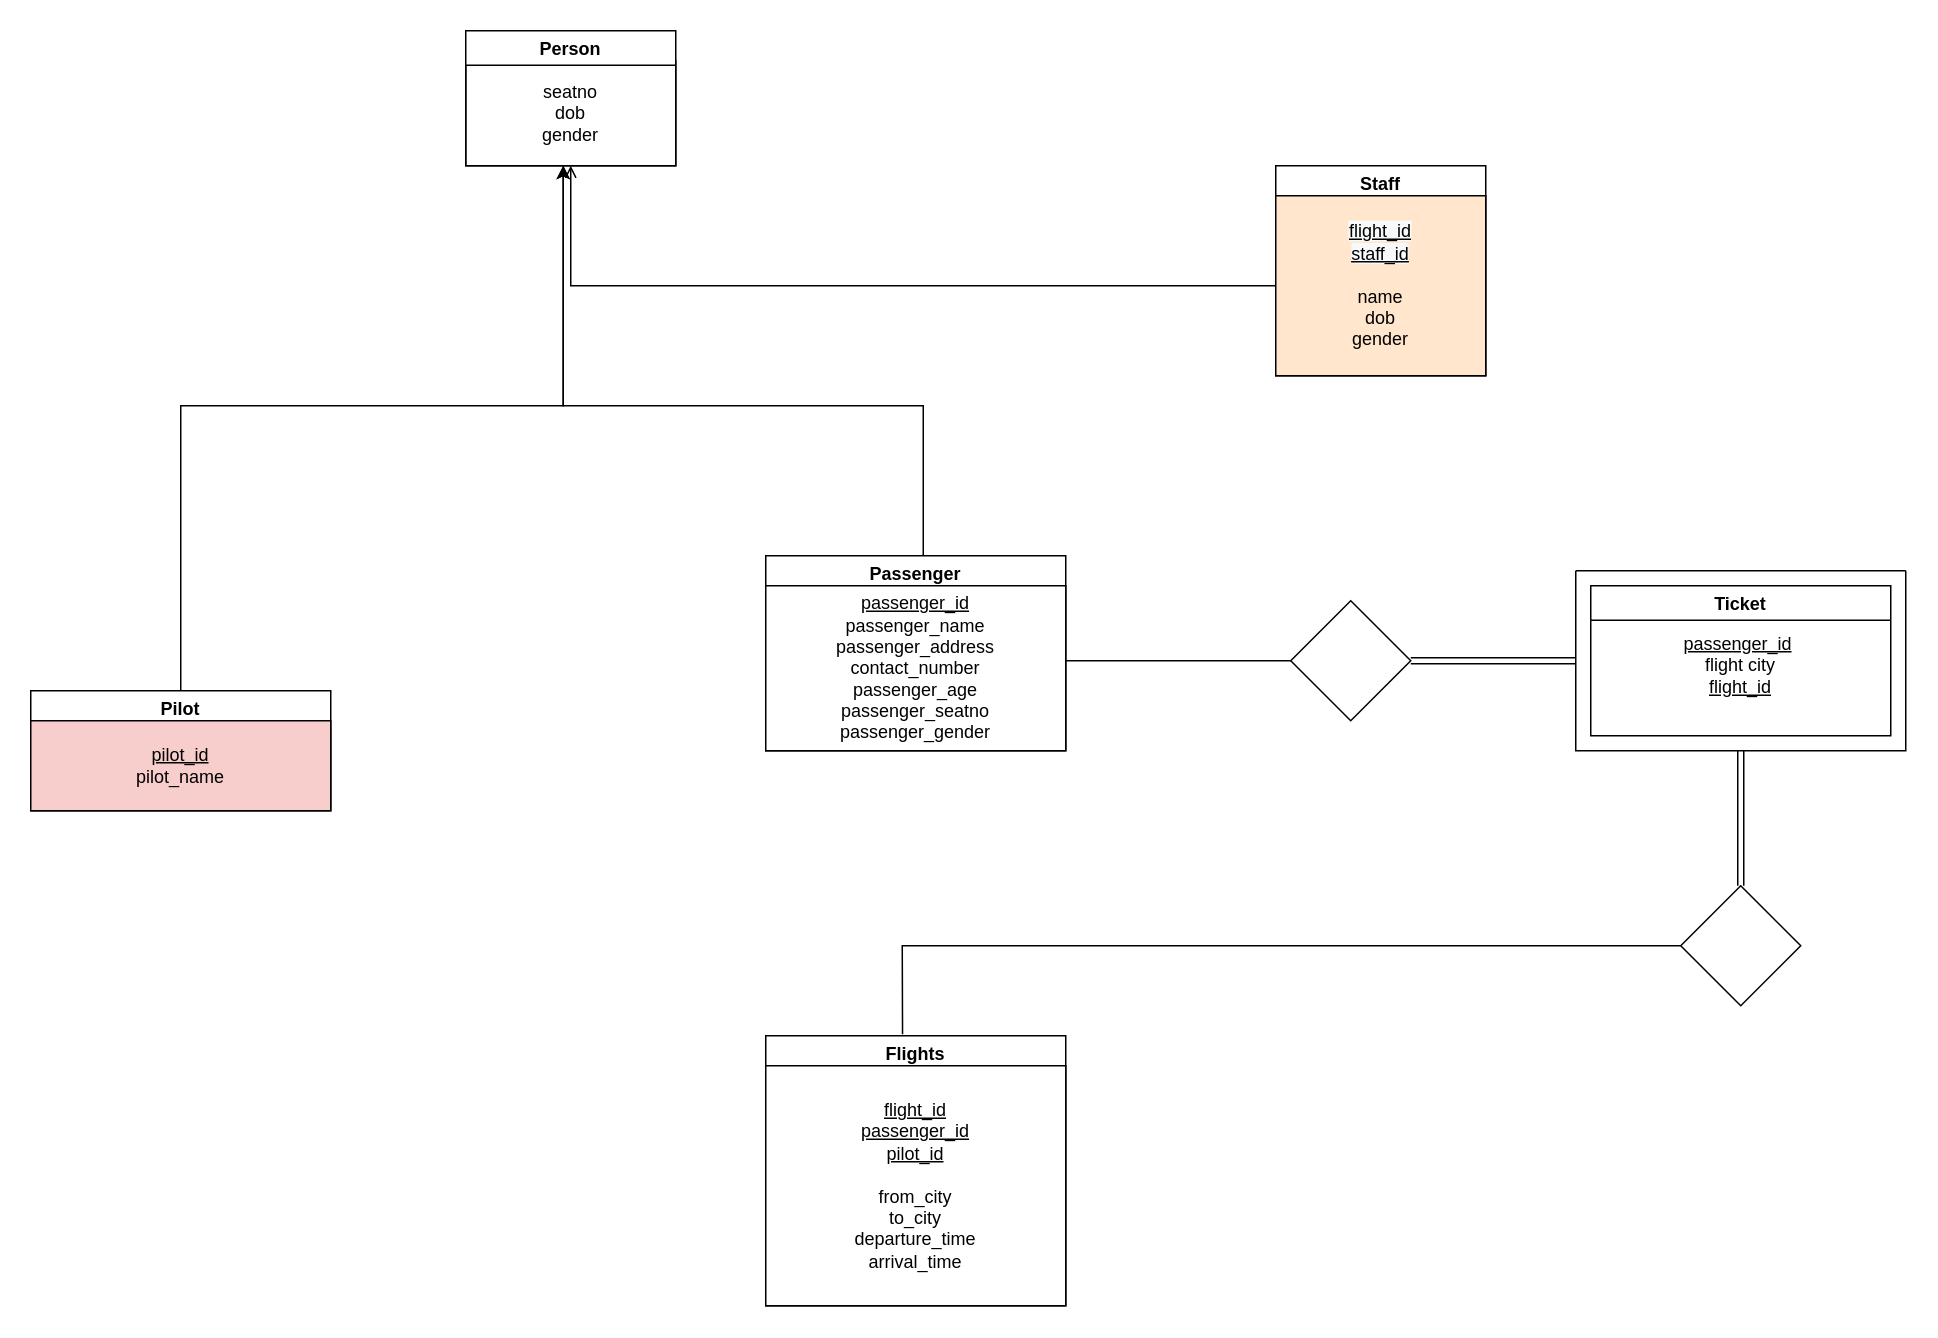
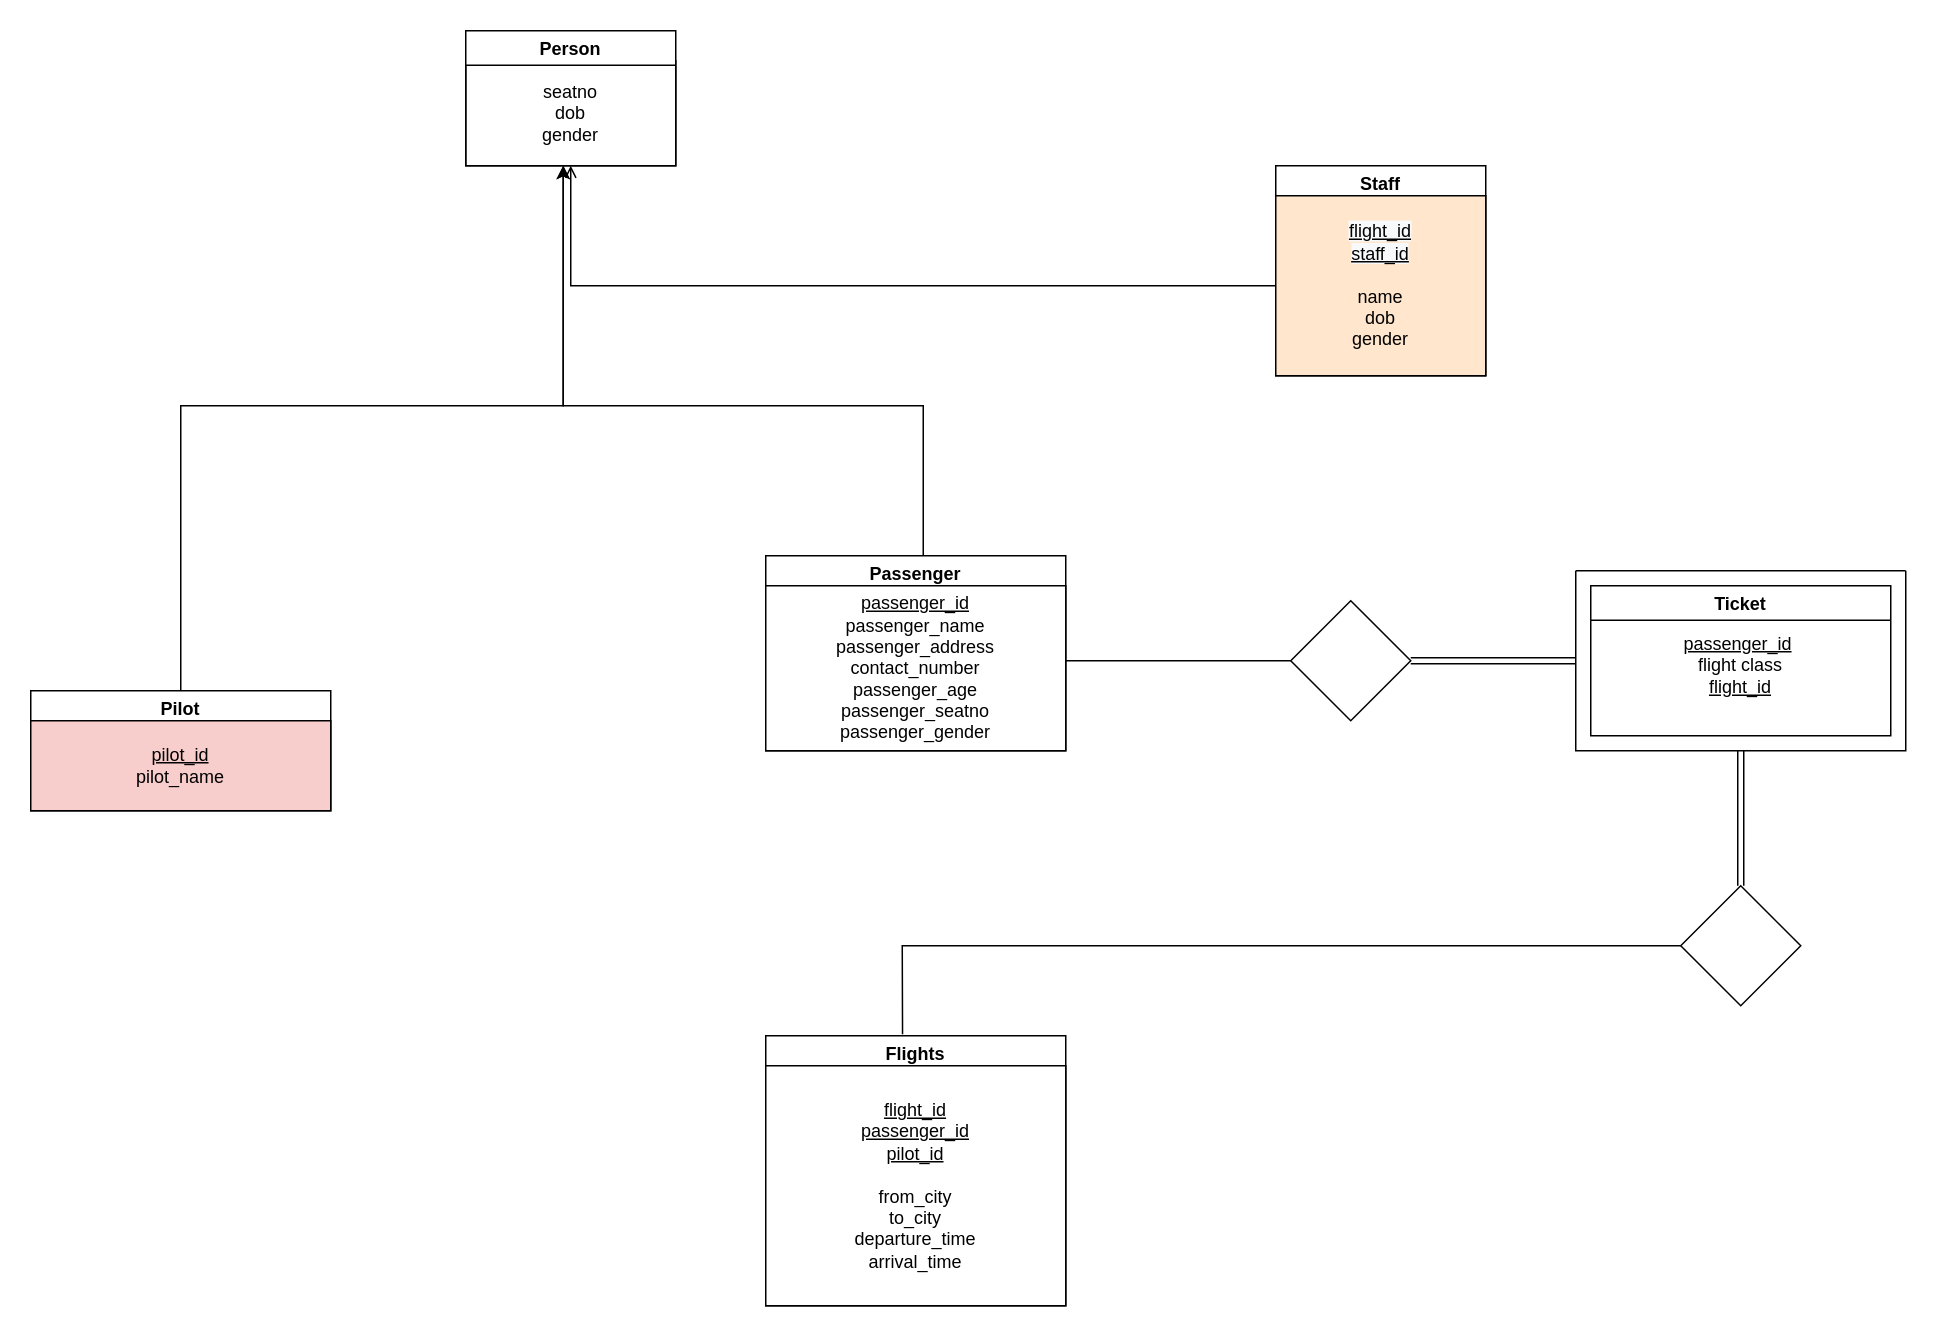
(1741, 676) -> (1741, 676)
